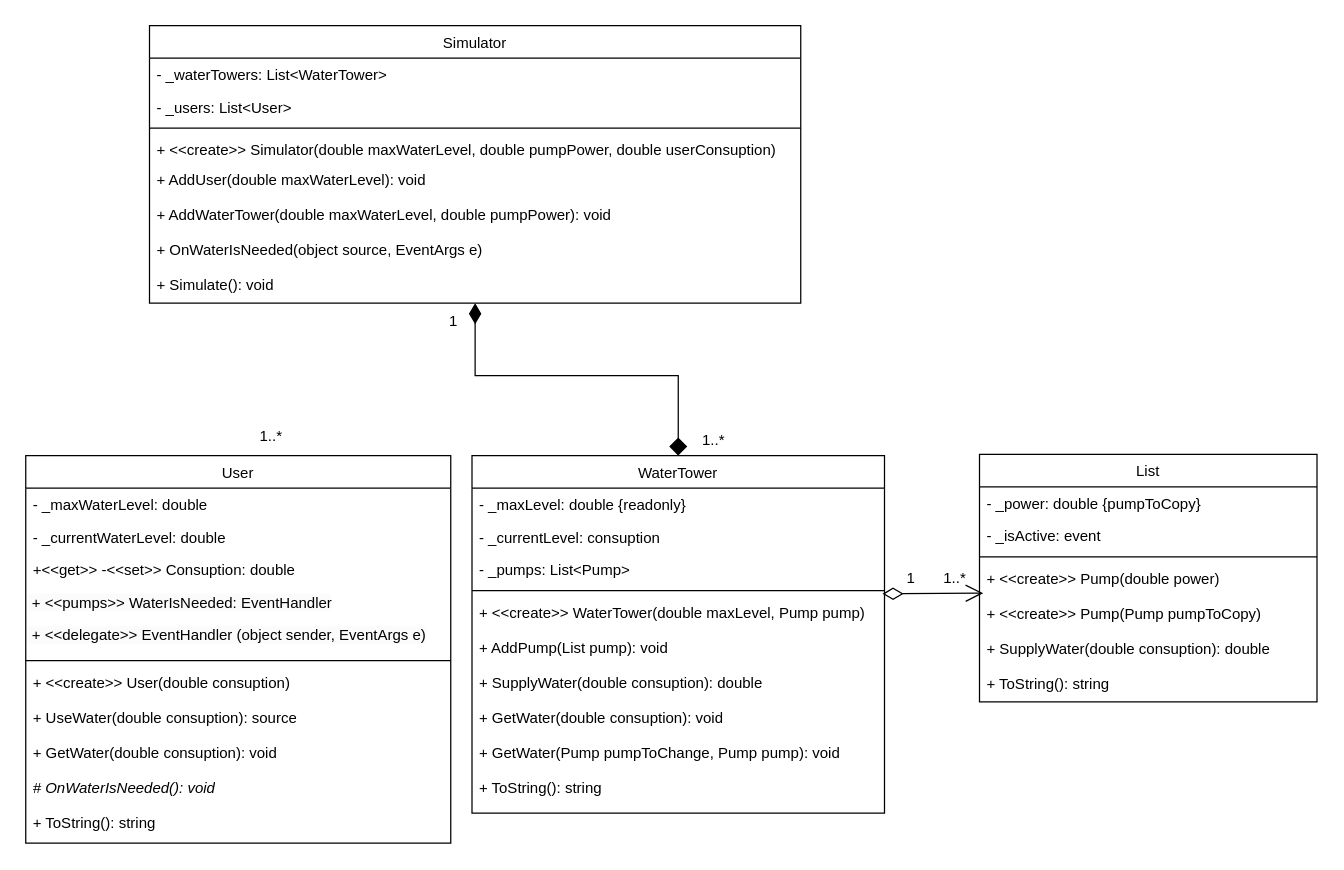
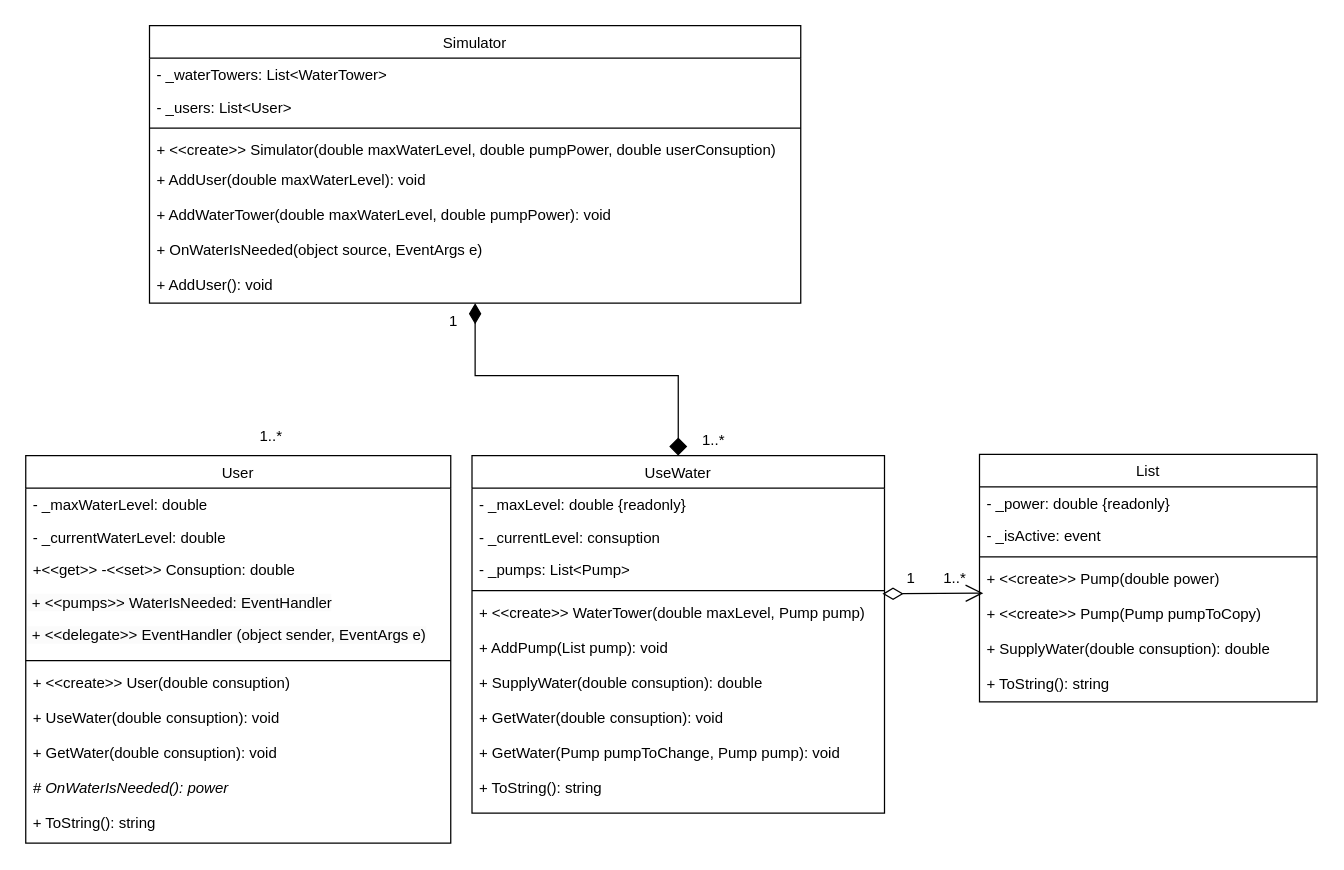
(221, 286) -> (220, 286)
(678, 473) -> (678, 473)
(1102, 504) -> (1092, 504)
(177, 718) -> (166, 718)
(130, 788) -> (136, 788)
